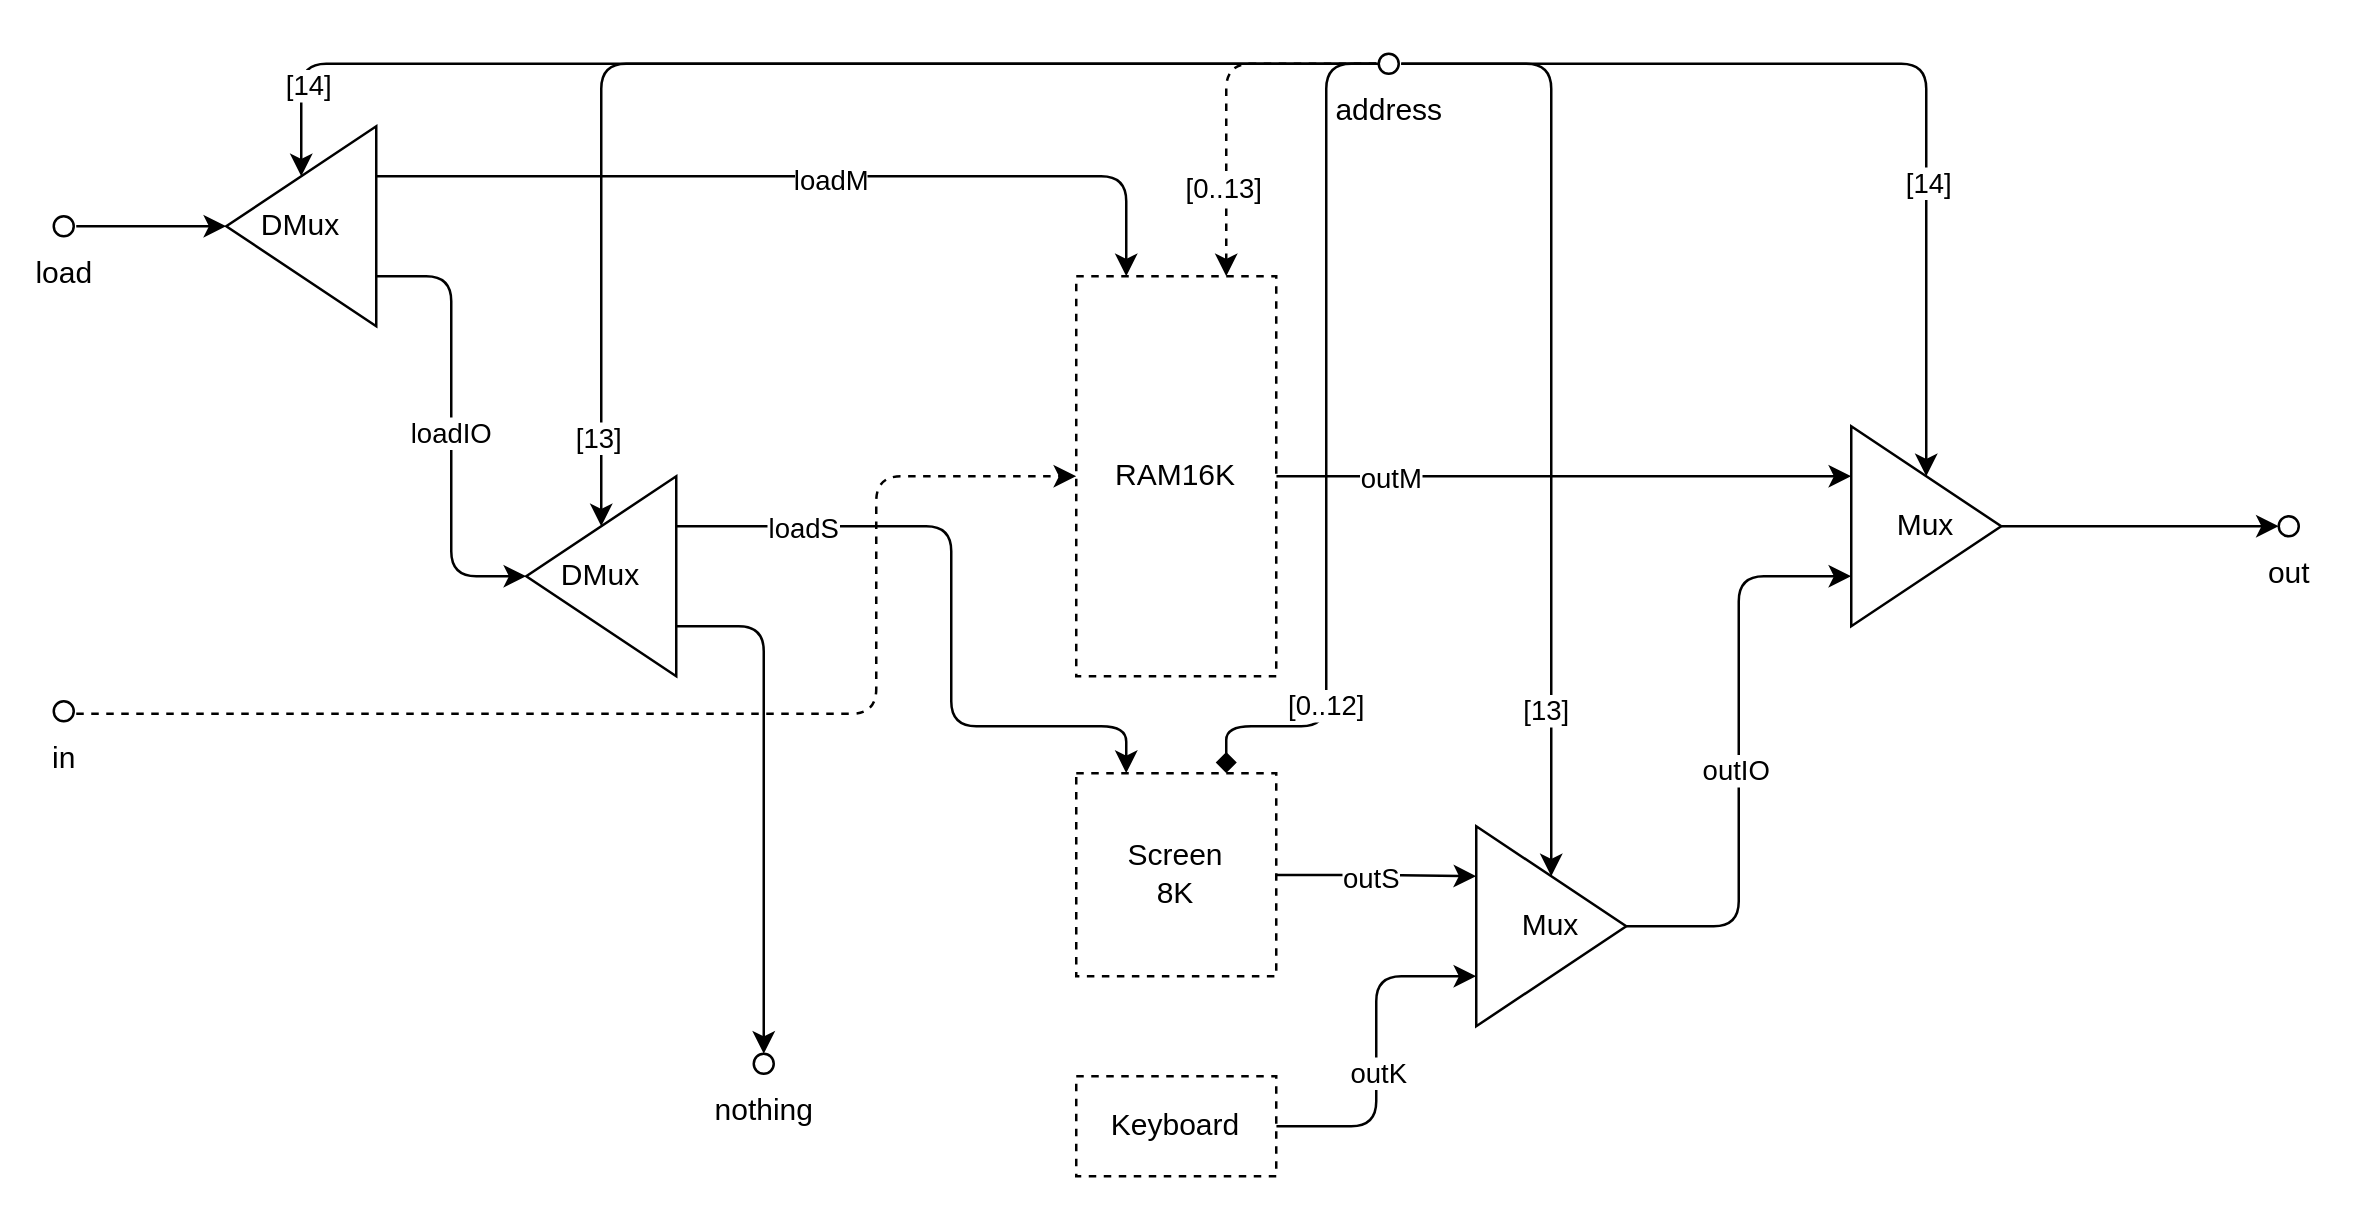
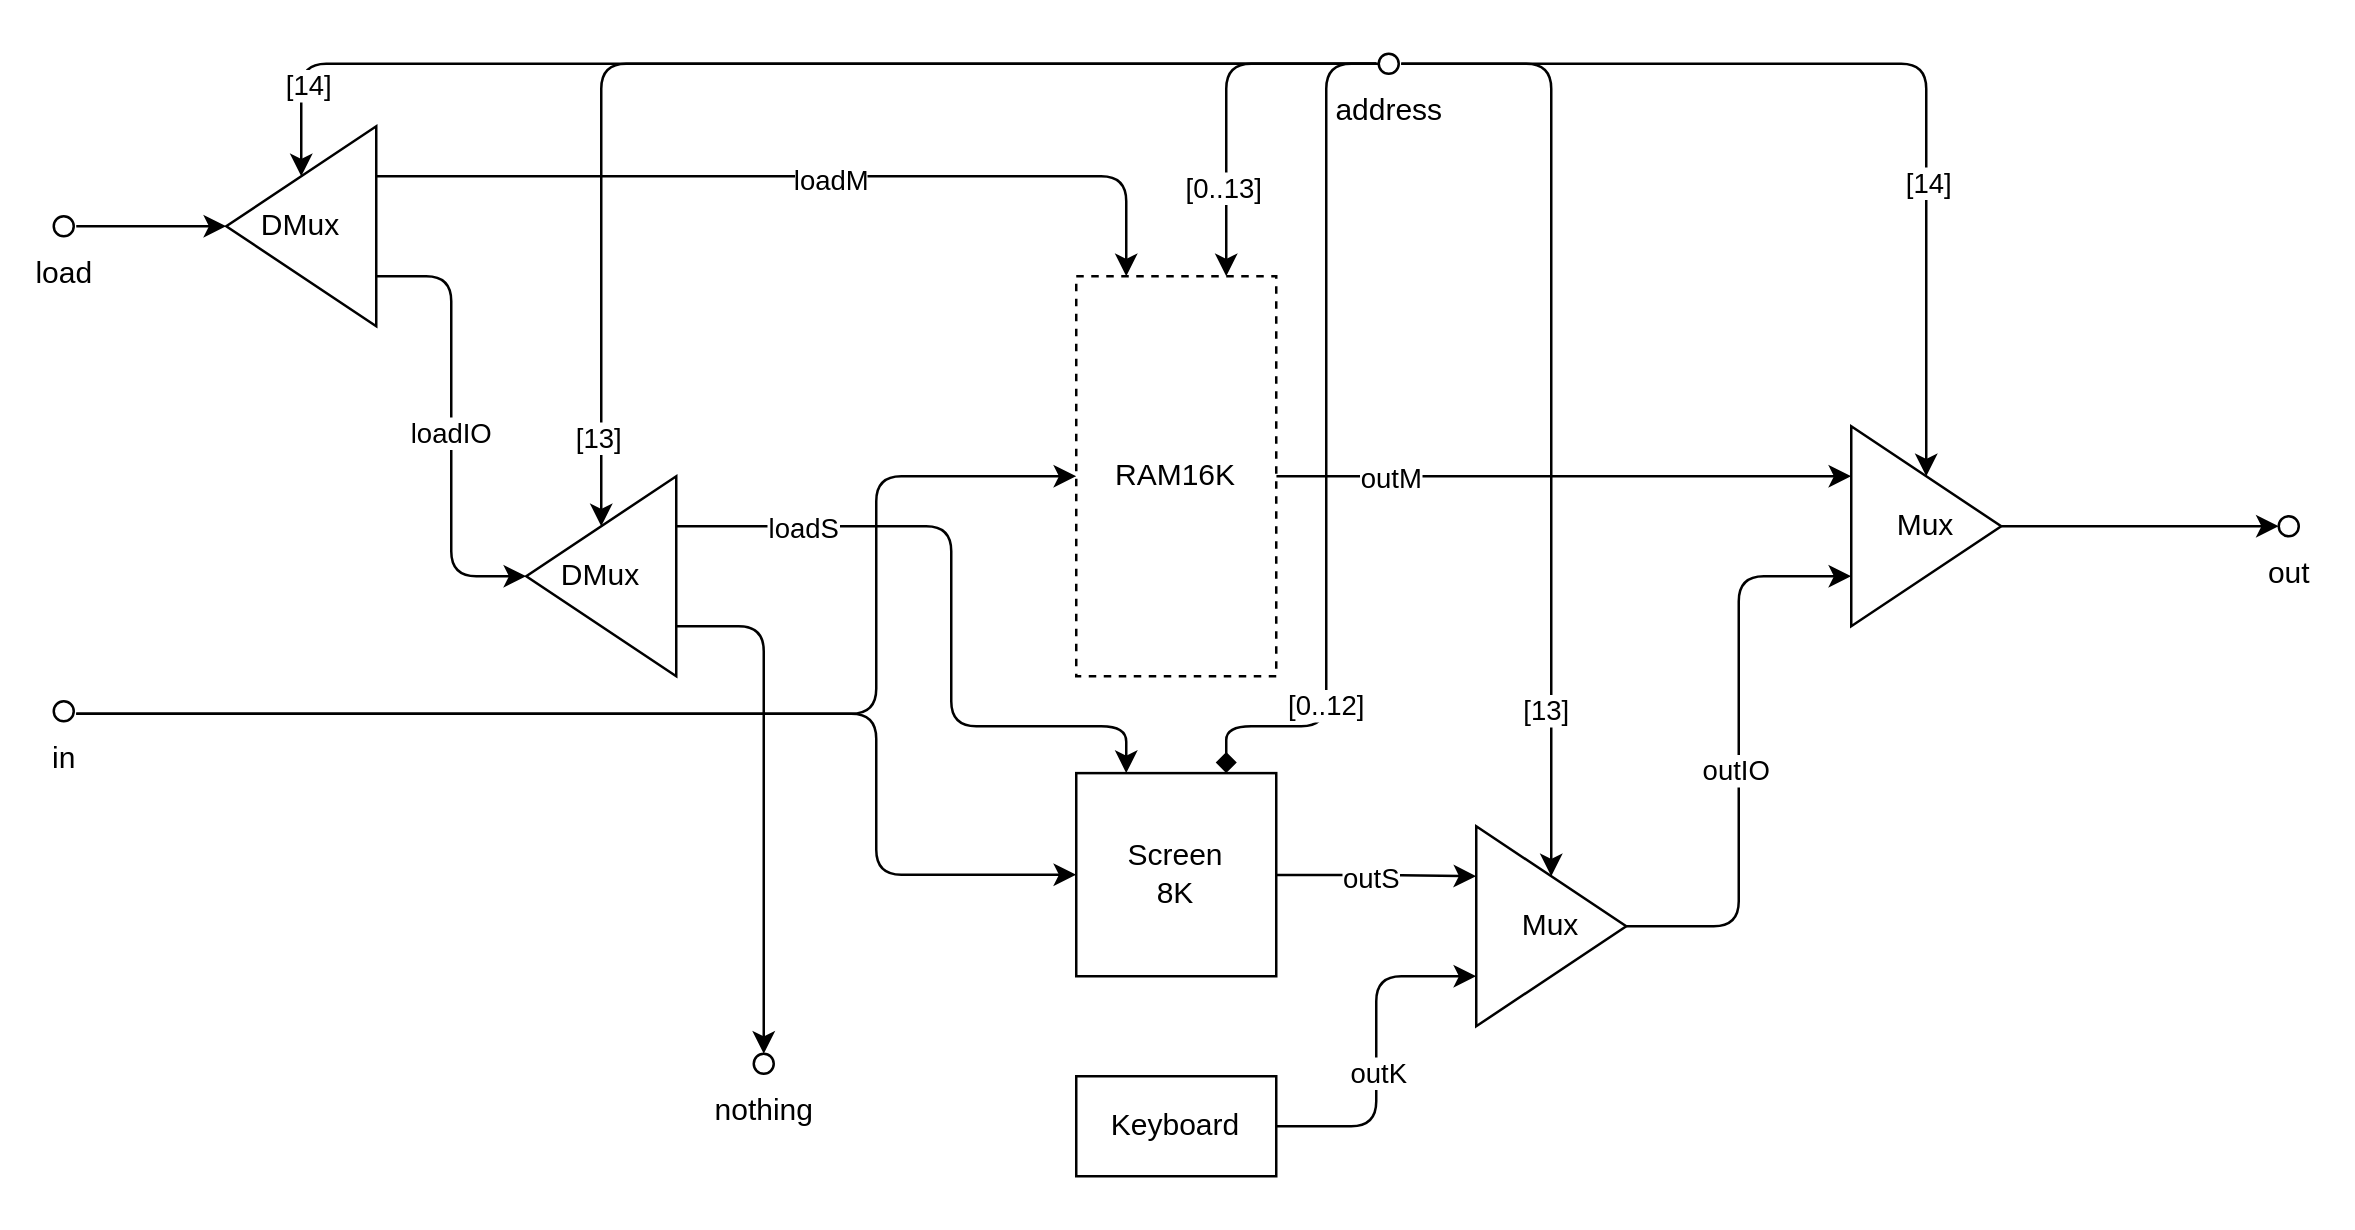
(1226, 119) -> (1226, 119)
(952, 476) -> (952, 476)
none -> (895, 874)
(1176, 875) -> (1176, 875)
(1176, 1126) -> (1176, 1126)
